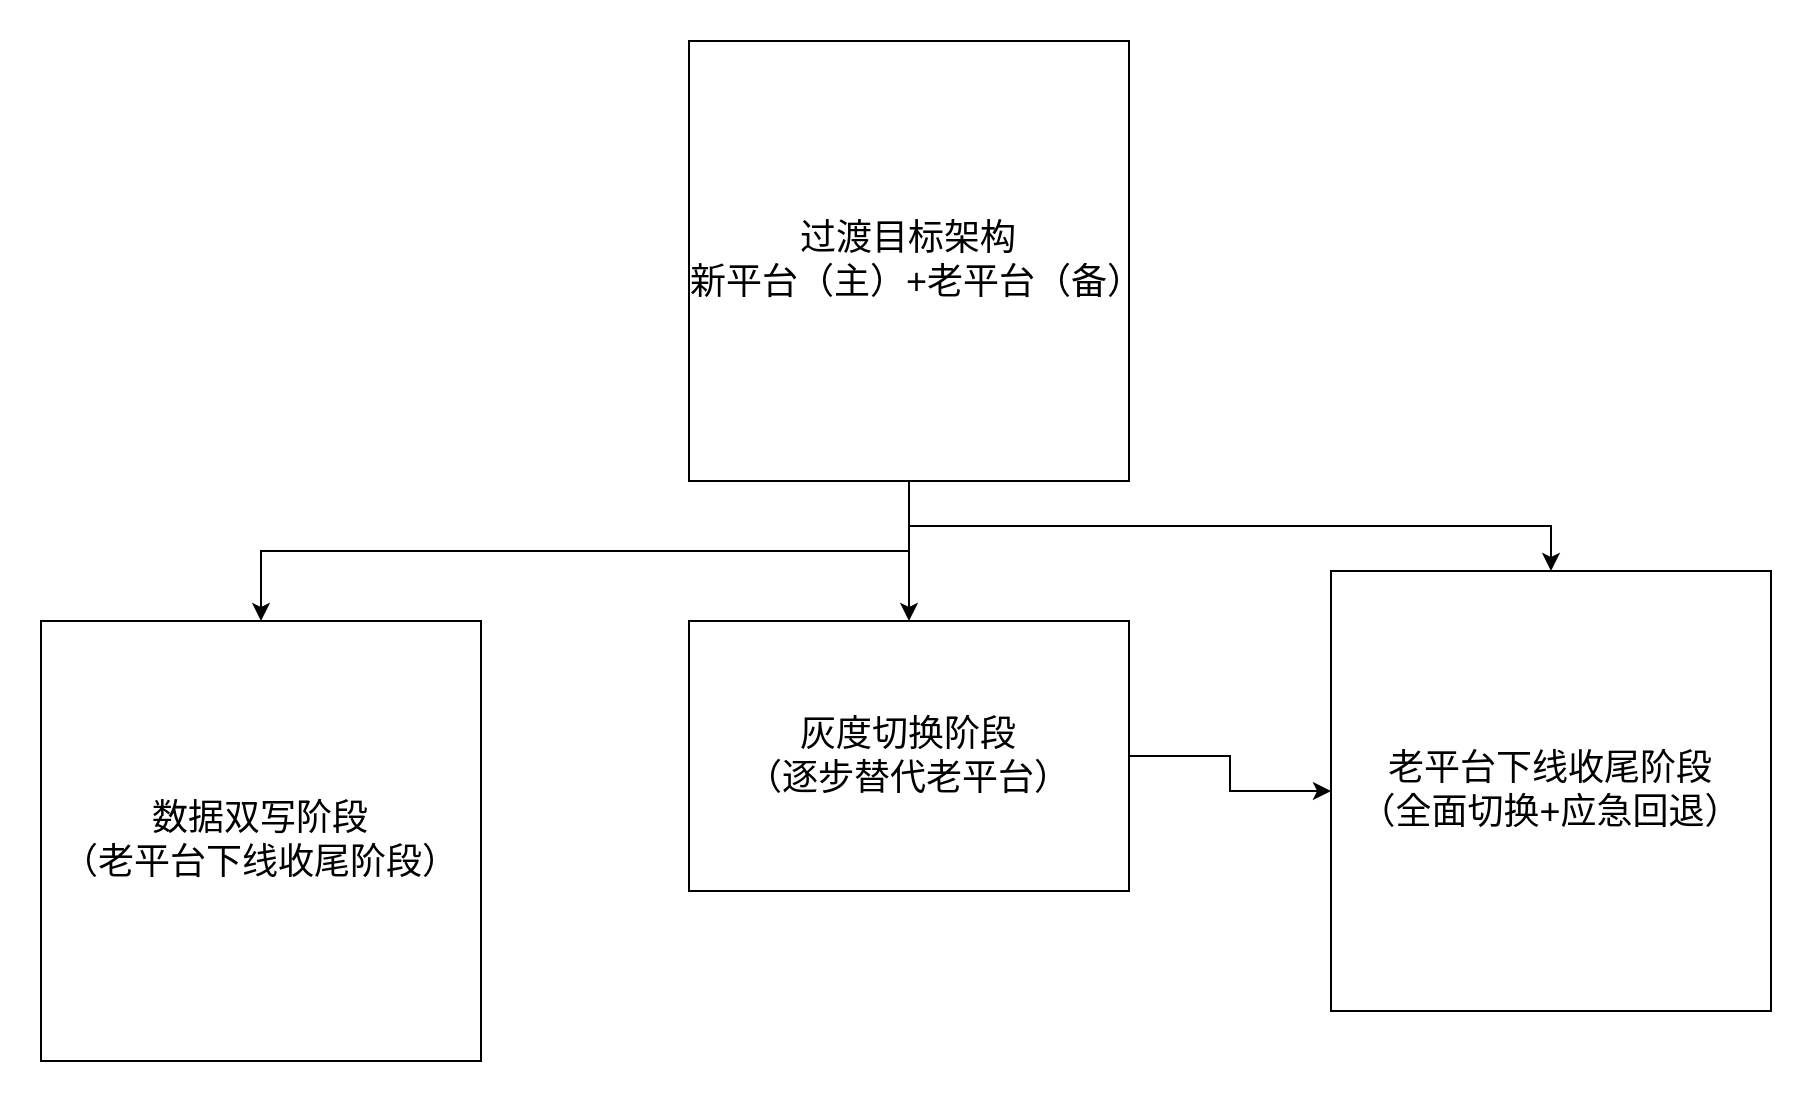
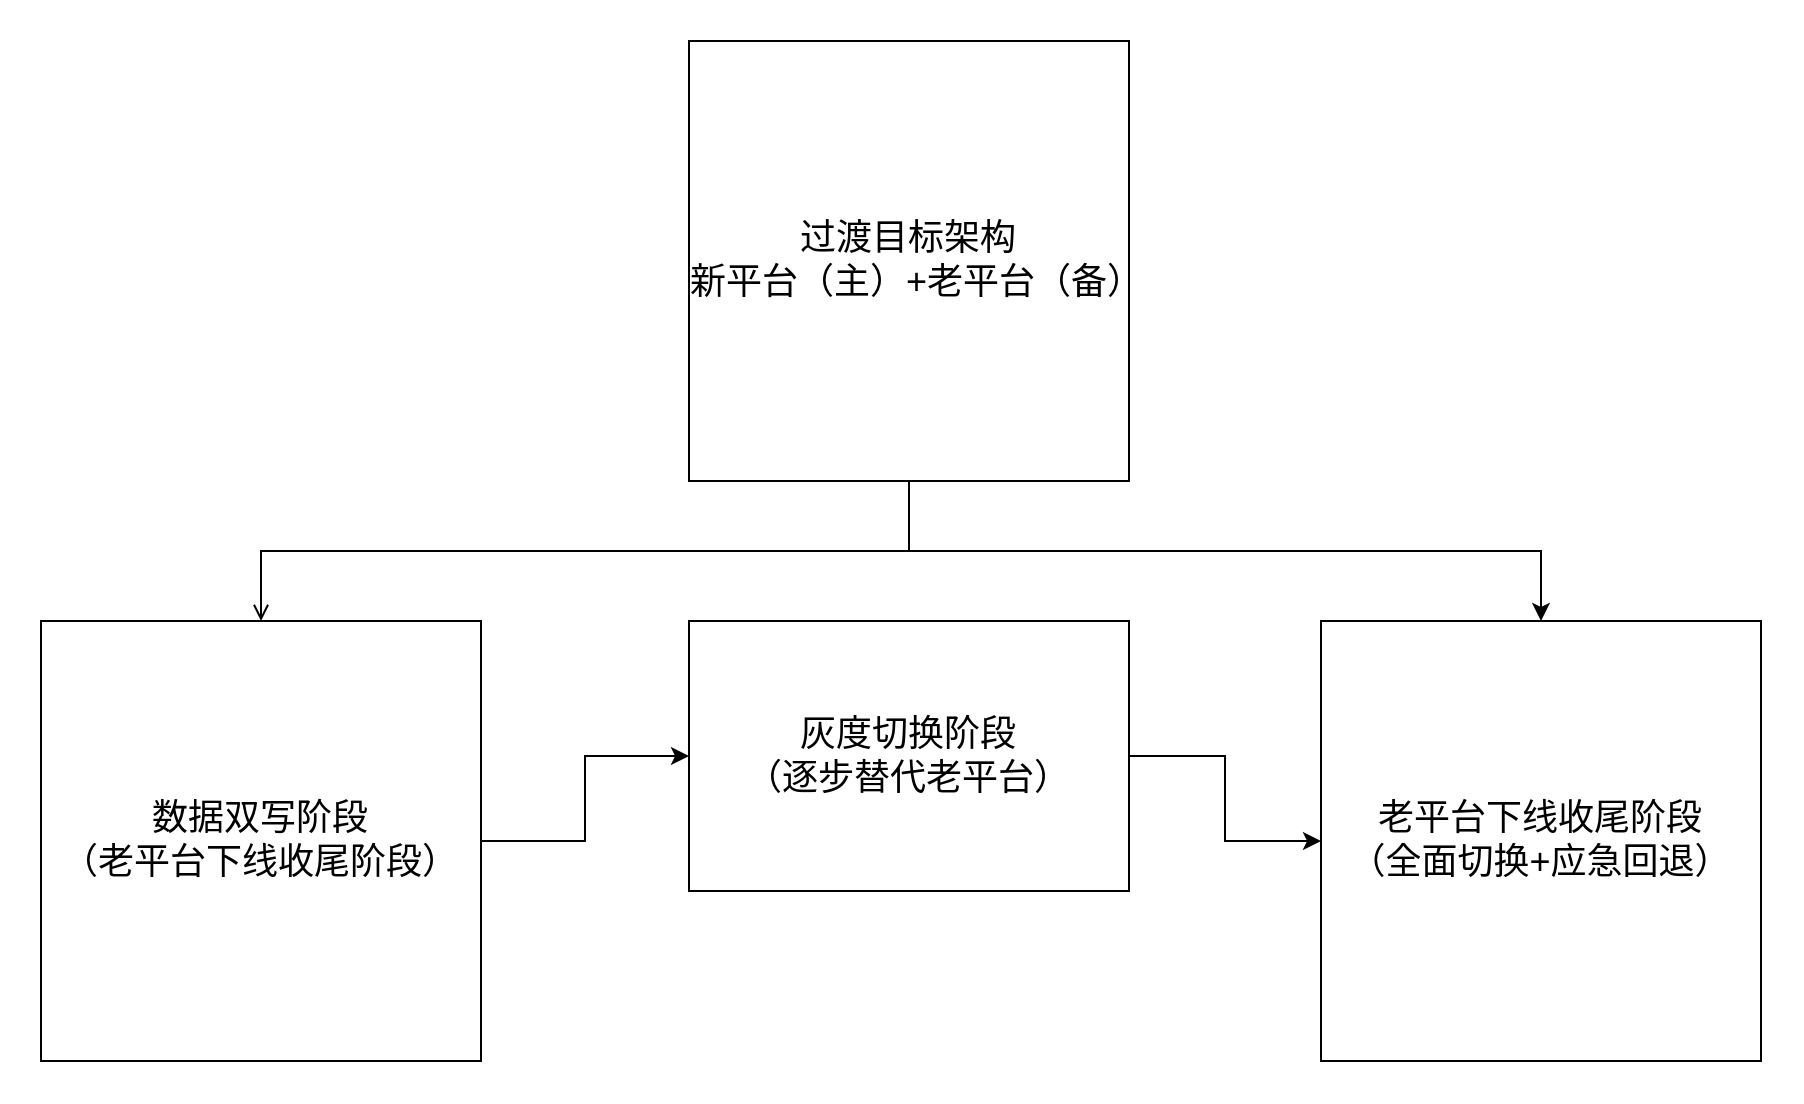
(909, 581) -> none
(261, 606) -> (261, 608)
(1551, 791) -> (1541, 841)
none -> (585, 805)
